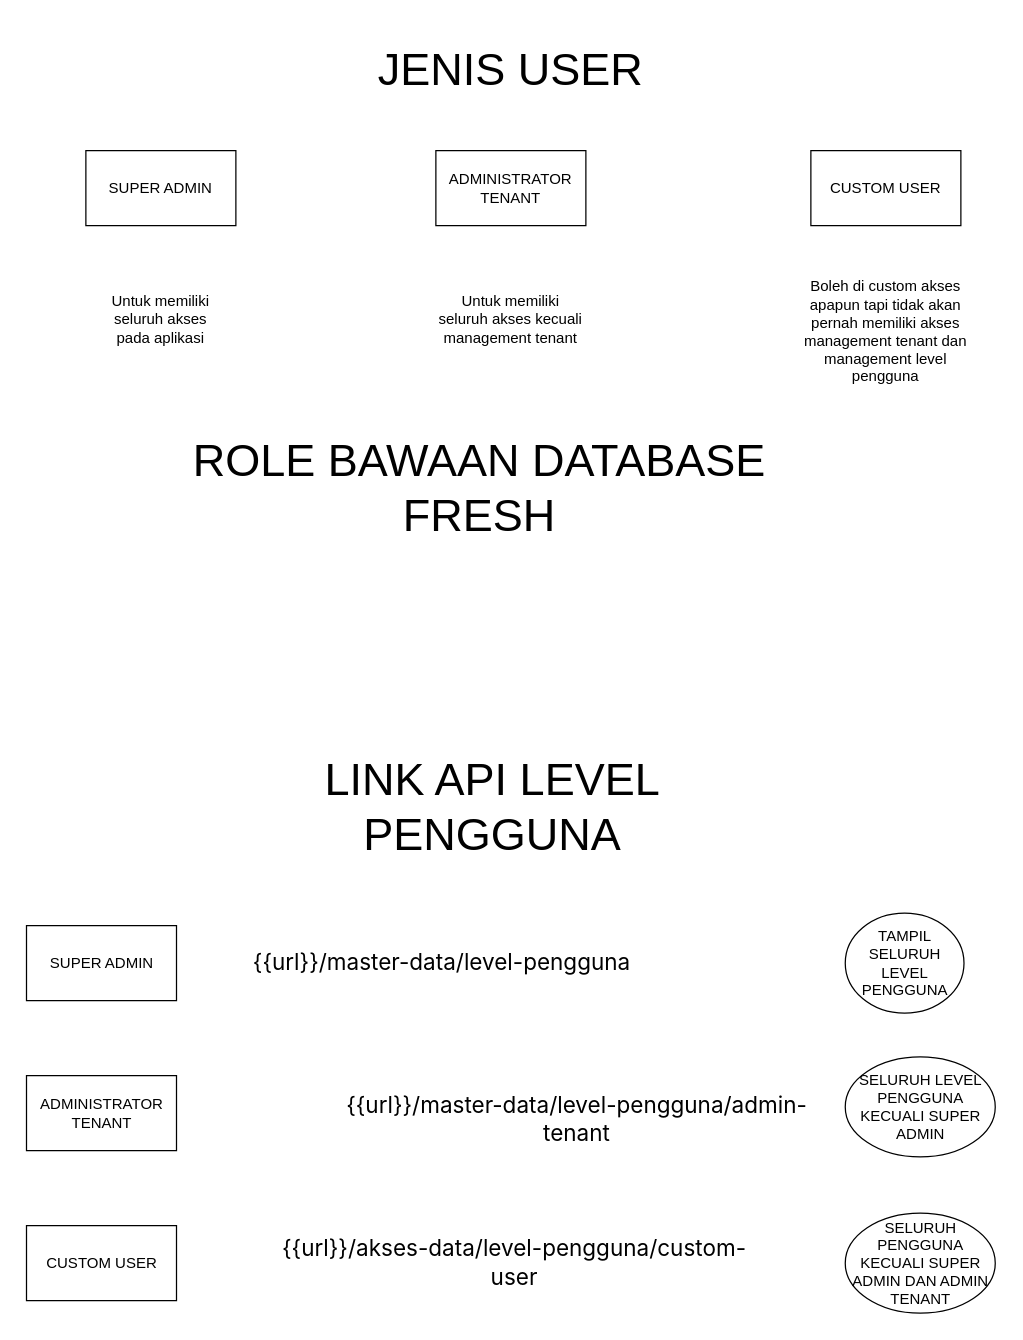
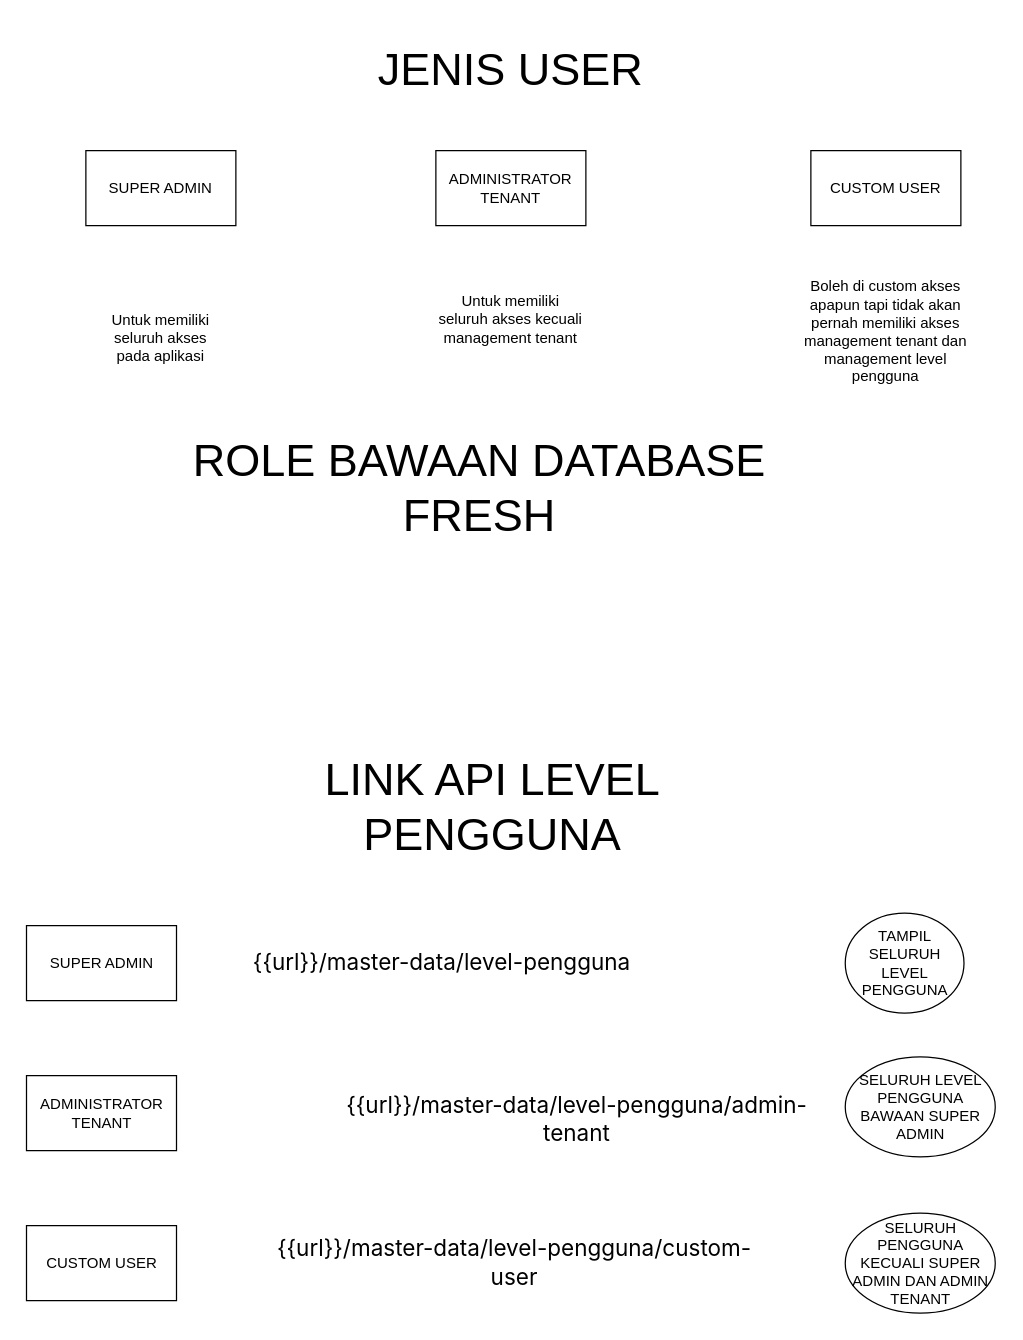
(161, 319) -> (161, 338)
(921, 1107) -> (921, 1107)
(514, 1263) -> (514, 1263)
